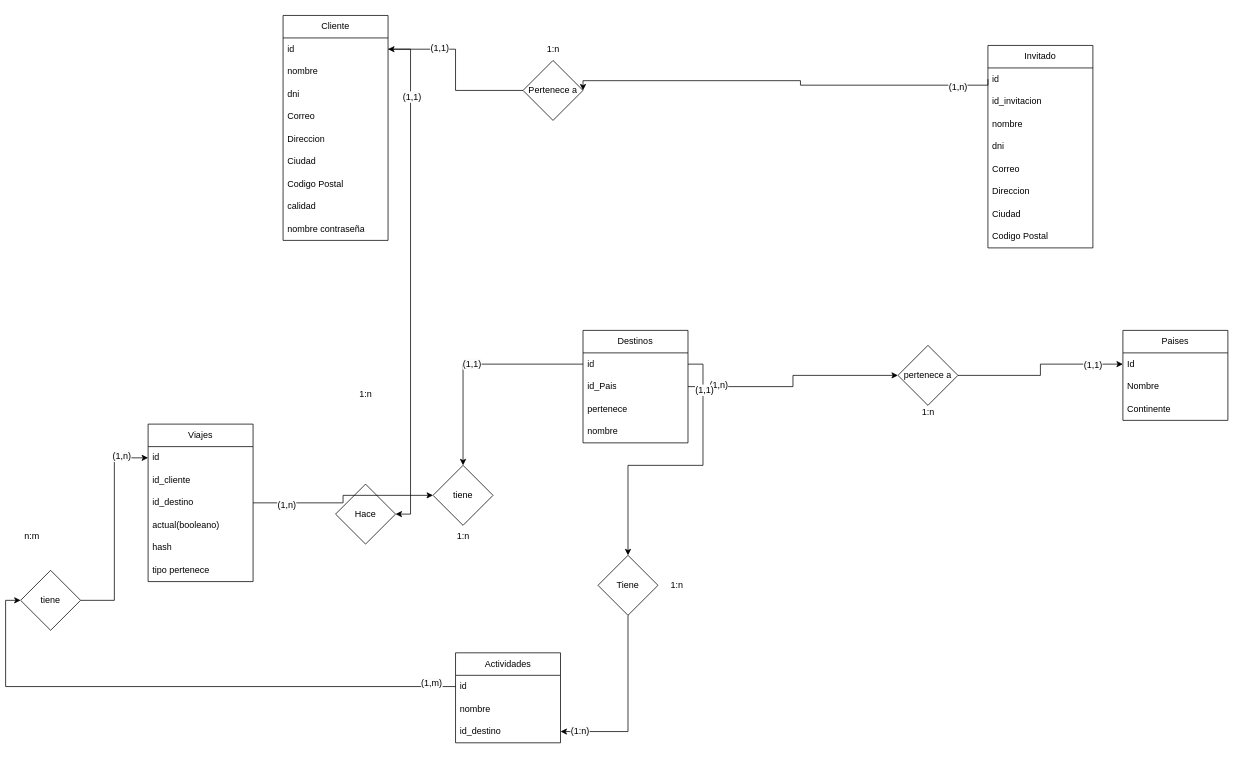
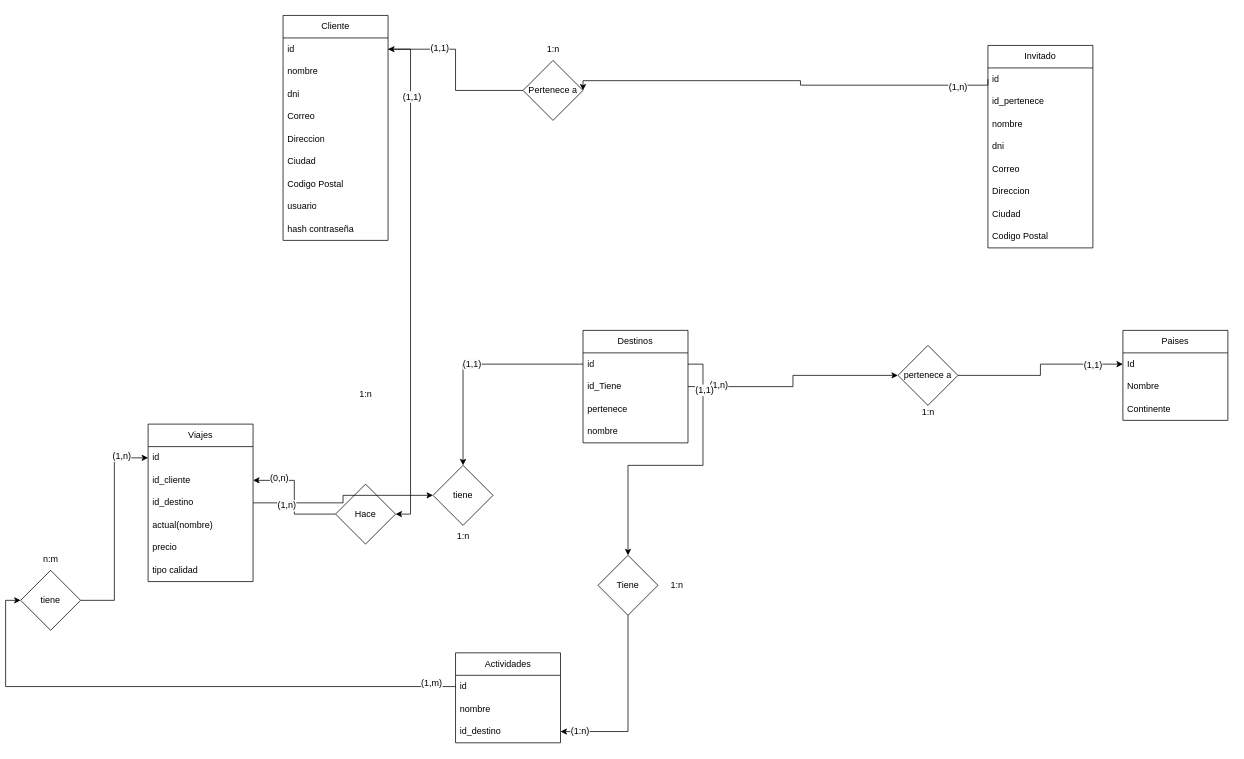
(1021, 102) -> (1022, 102)
(303, 207) -> (304, 207)
(329, 229) -> (324, 229)
(603, 387) -> (605, 387)
none -> (286, 480)
(191, 525) -> (187, 525)
(32, 537) -> (51, 559)
(163, 548) -> (167, 548)
(186, 570) -> (178, 570)
